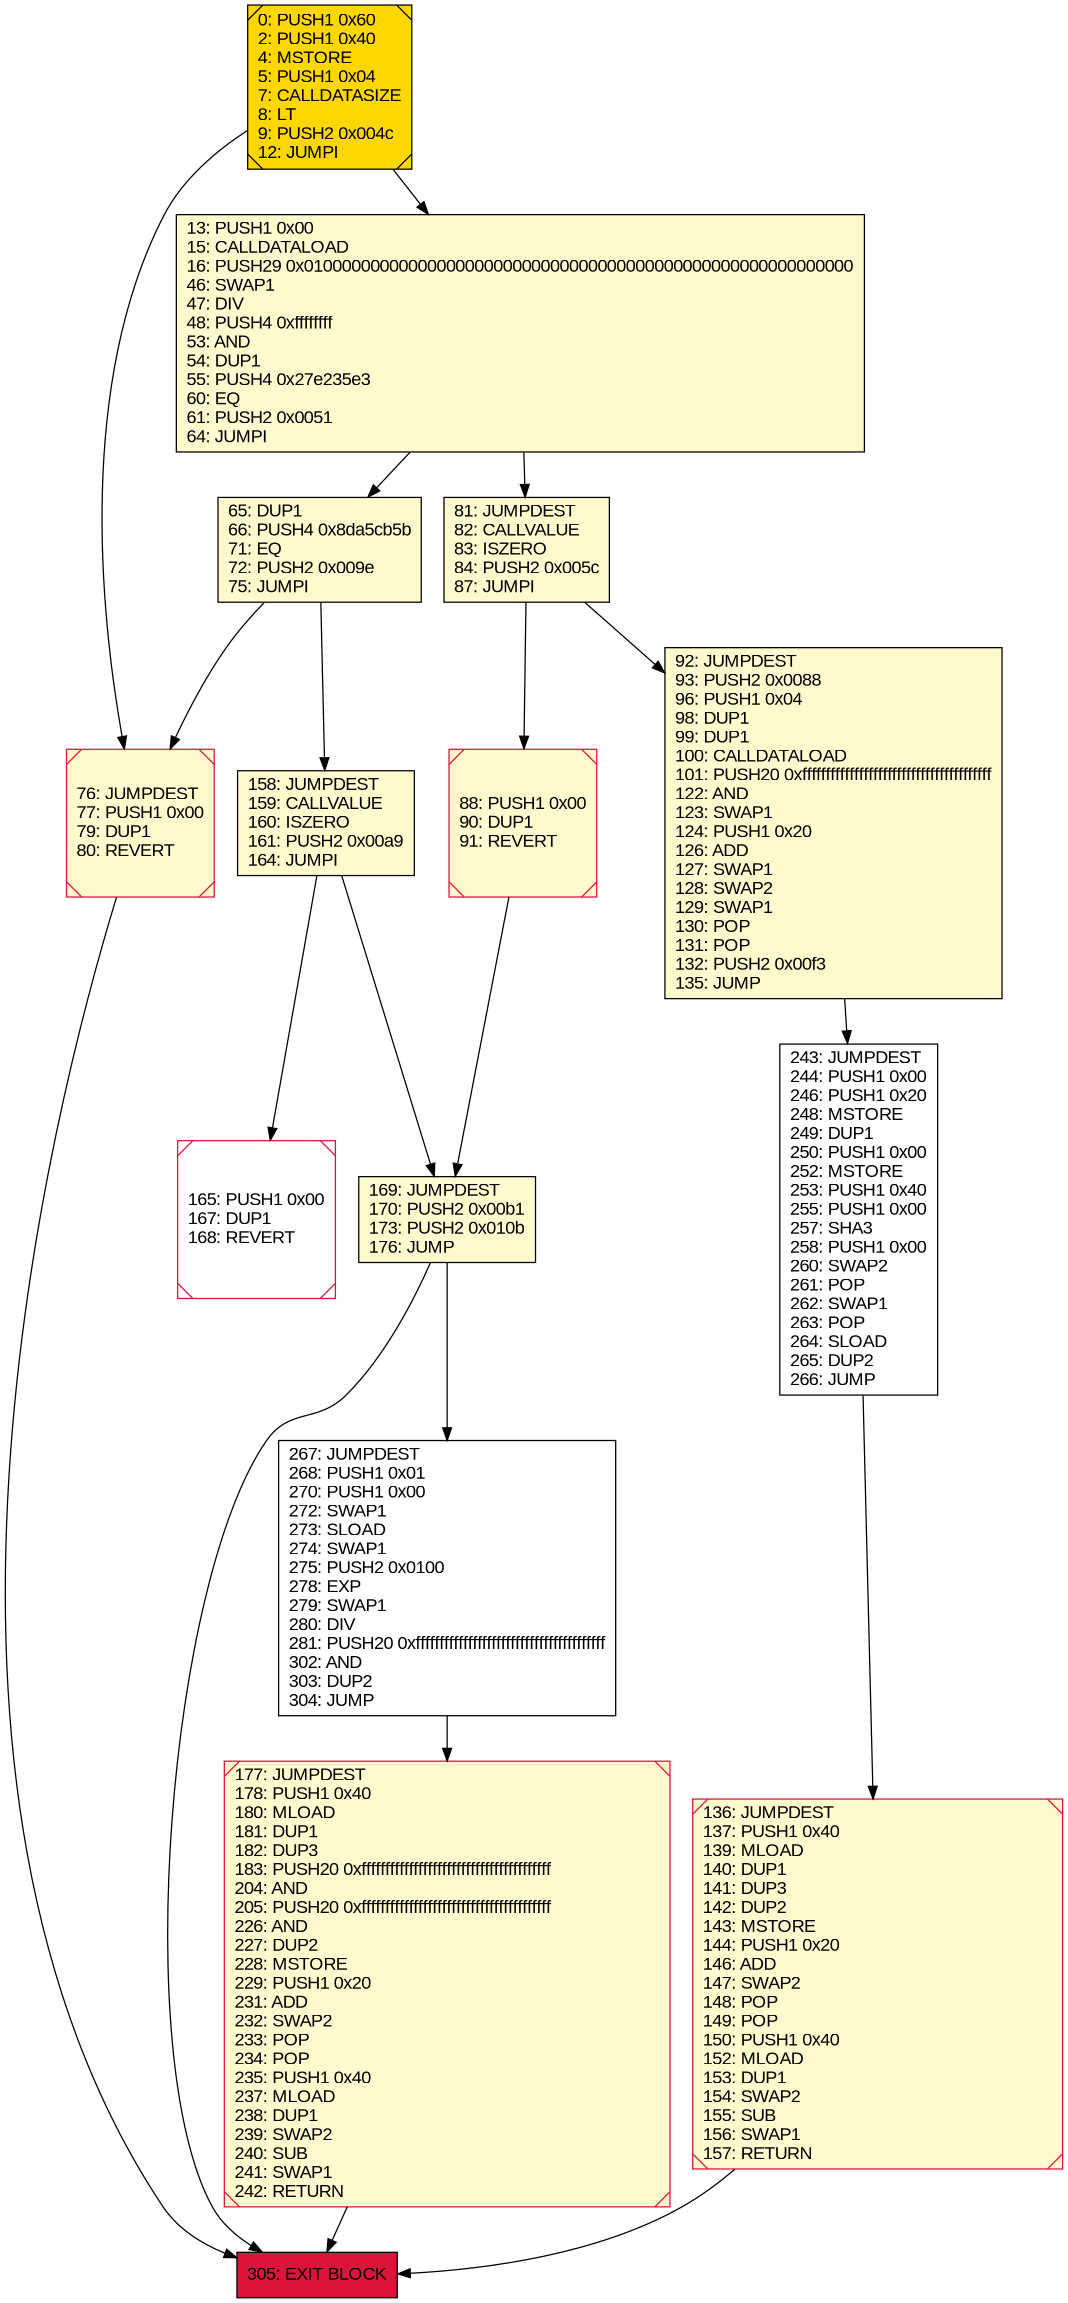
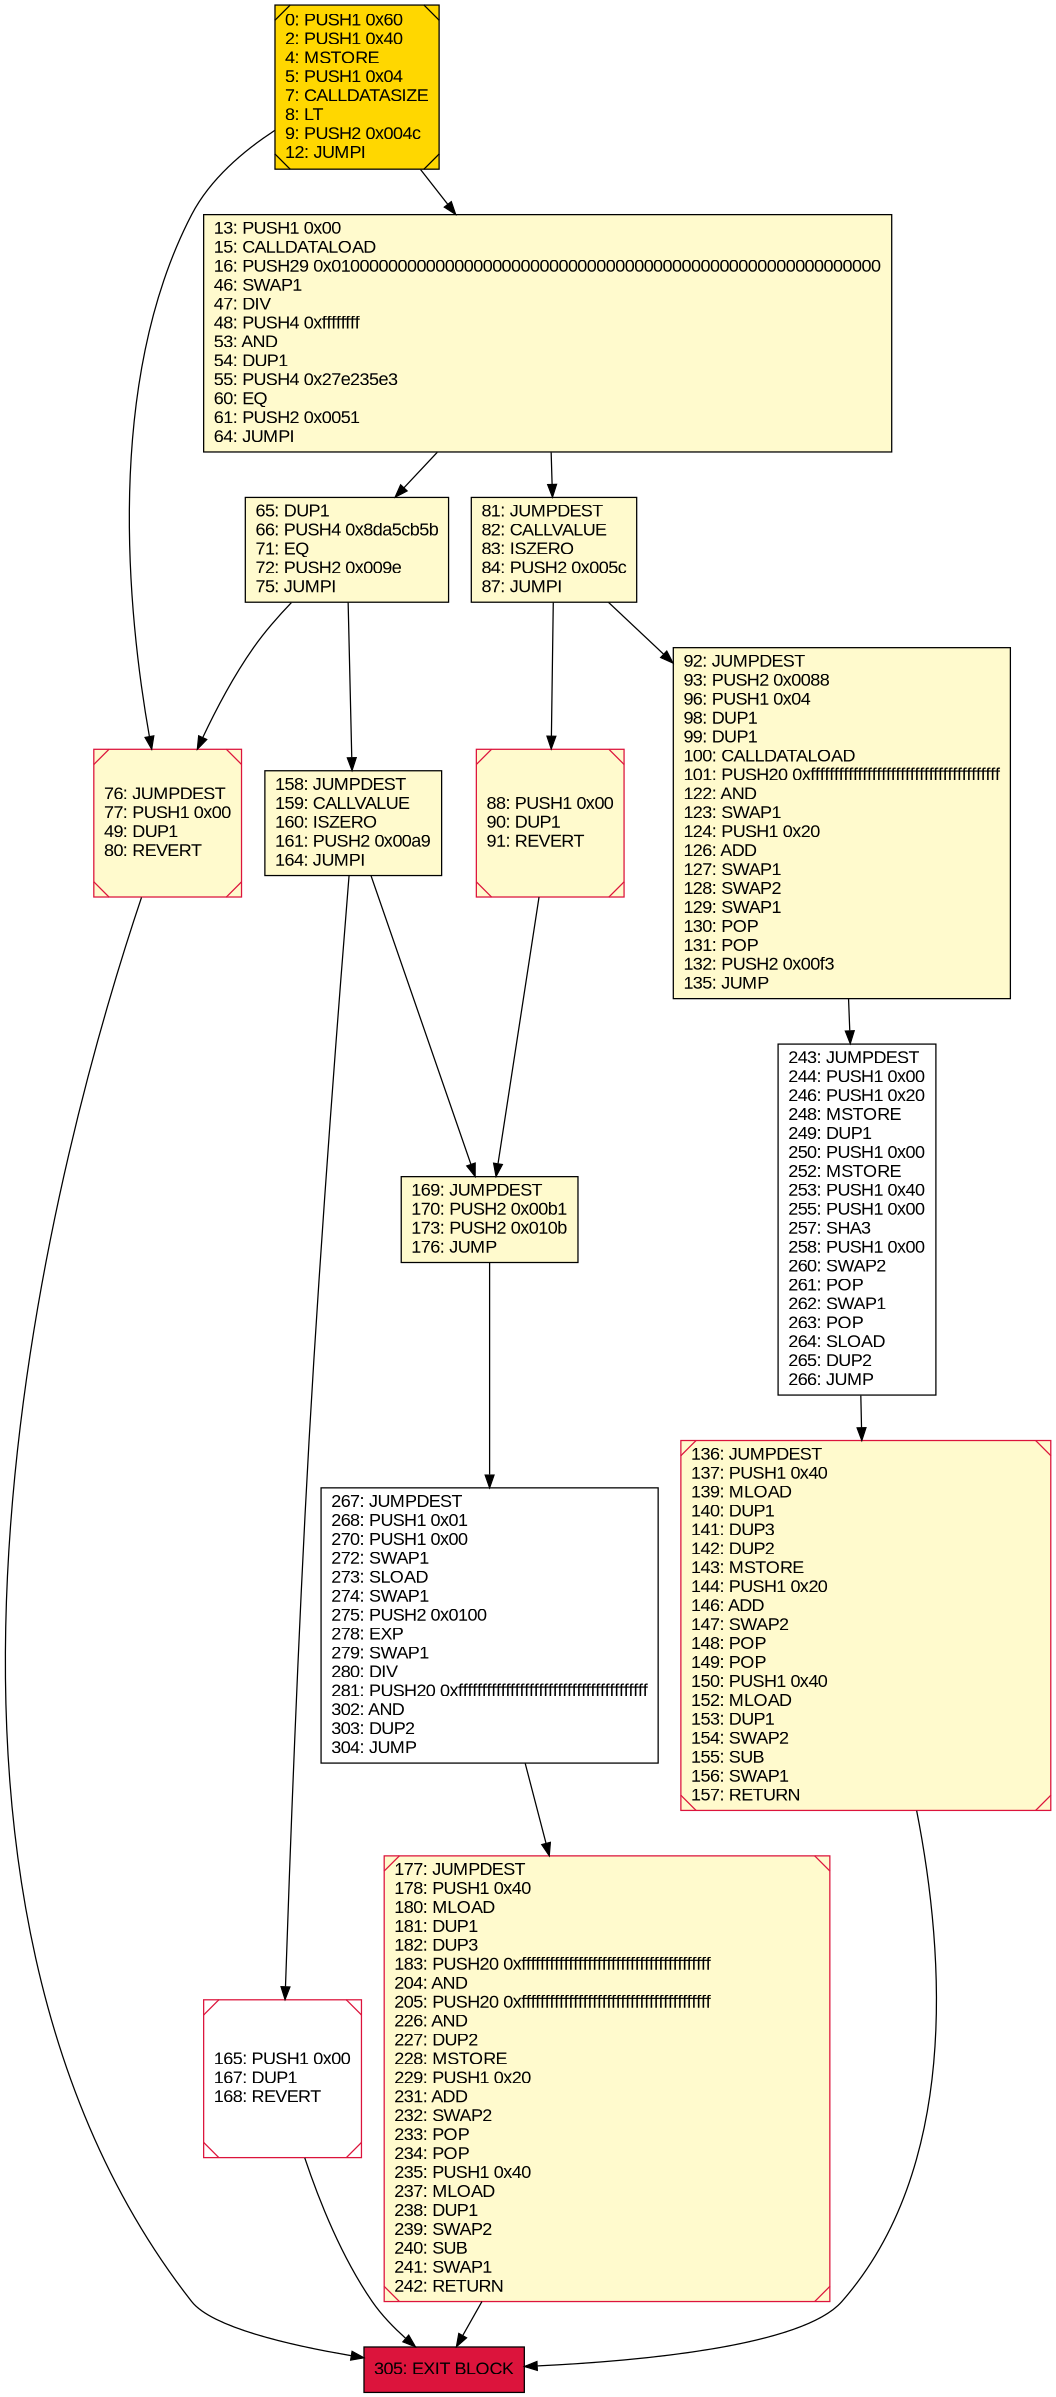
(140, 823) -> (168, 823)
(183, 1722) -> (345, 2254)
